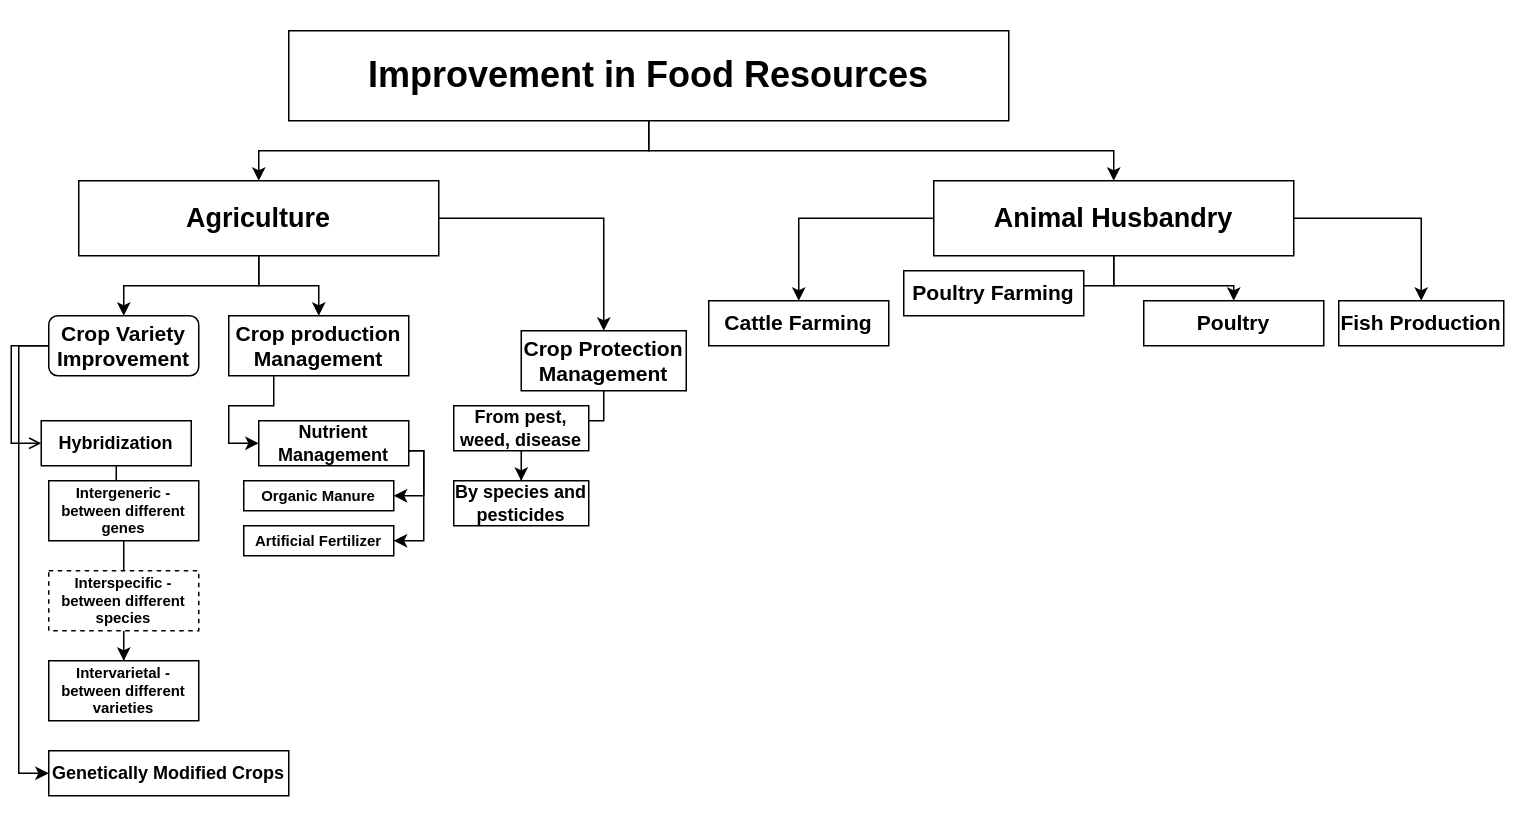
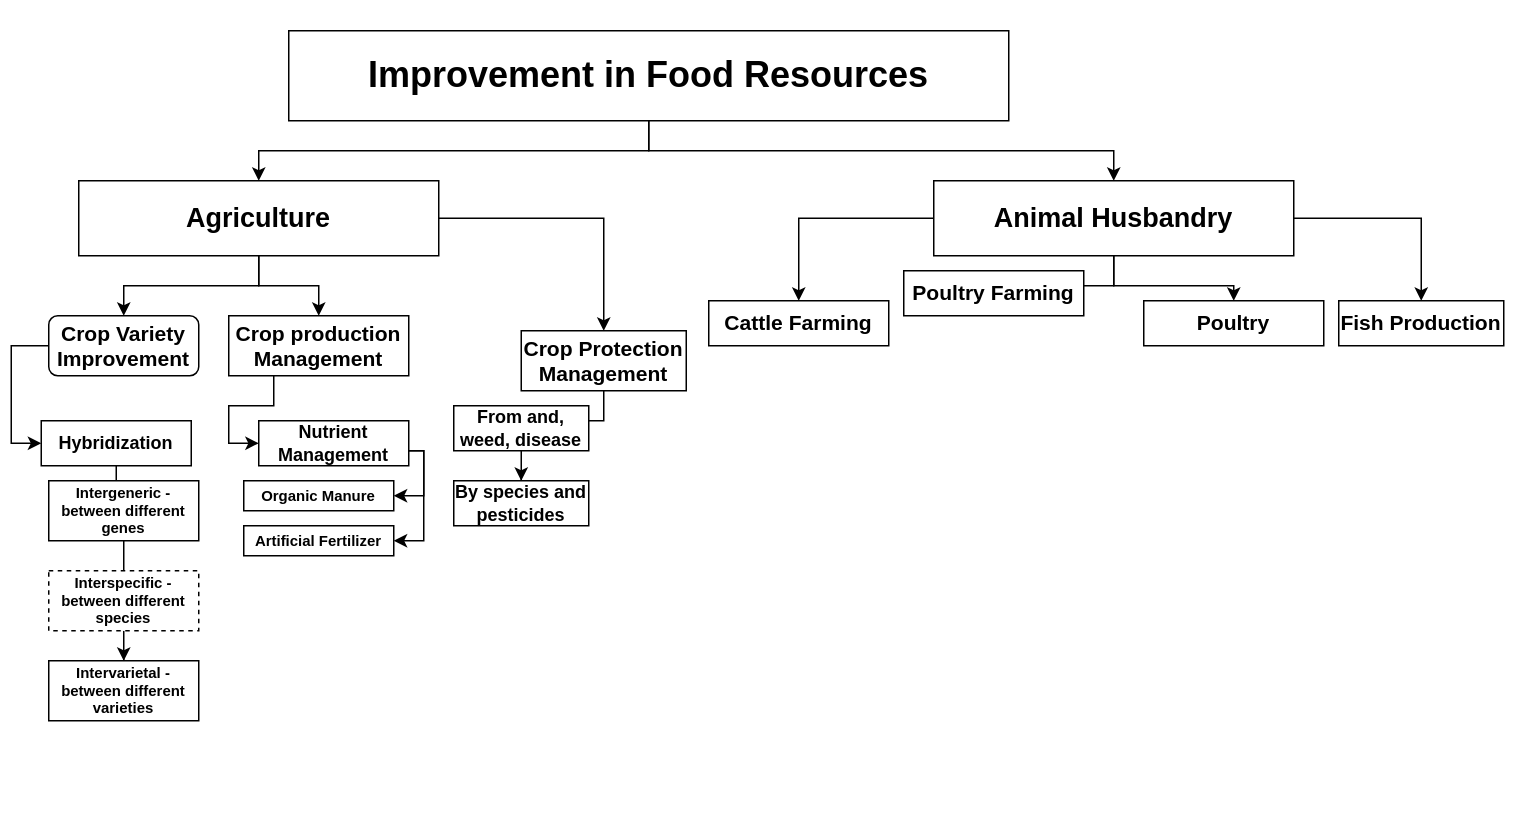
(521, 428) -> (521, 428)
(28, 443) -> (21, 443)
(19, 570) -> none
(169, 773) -> none
